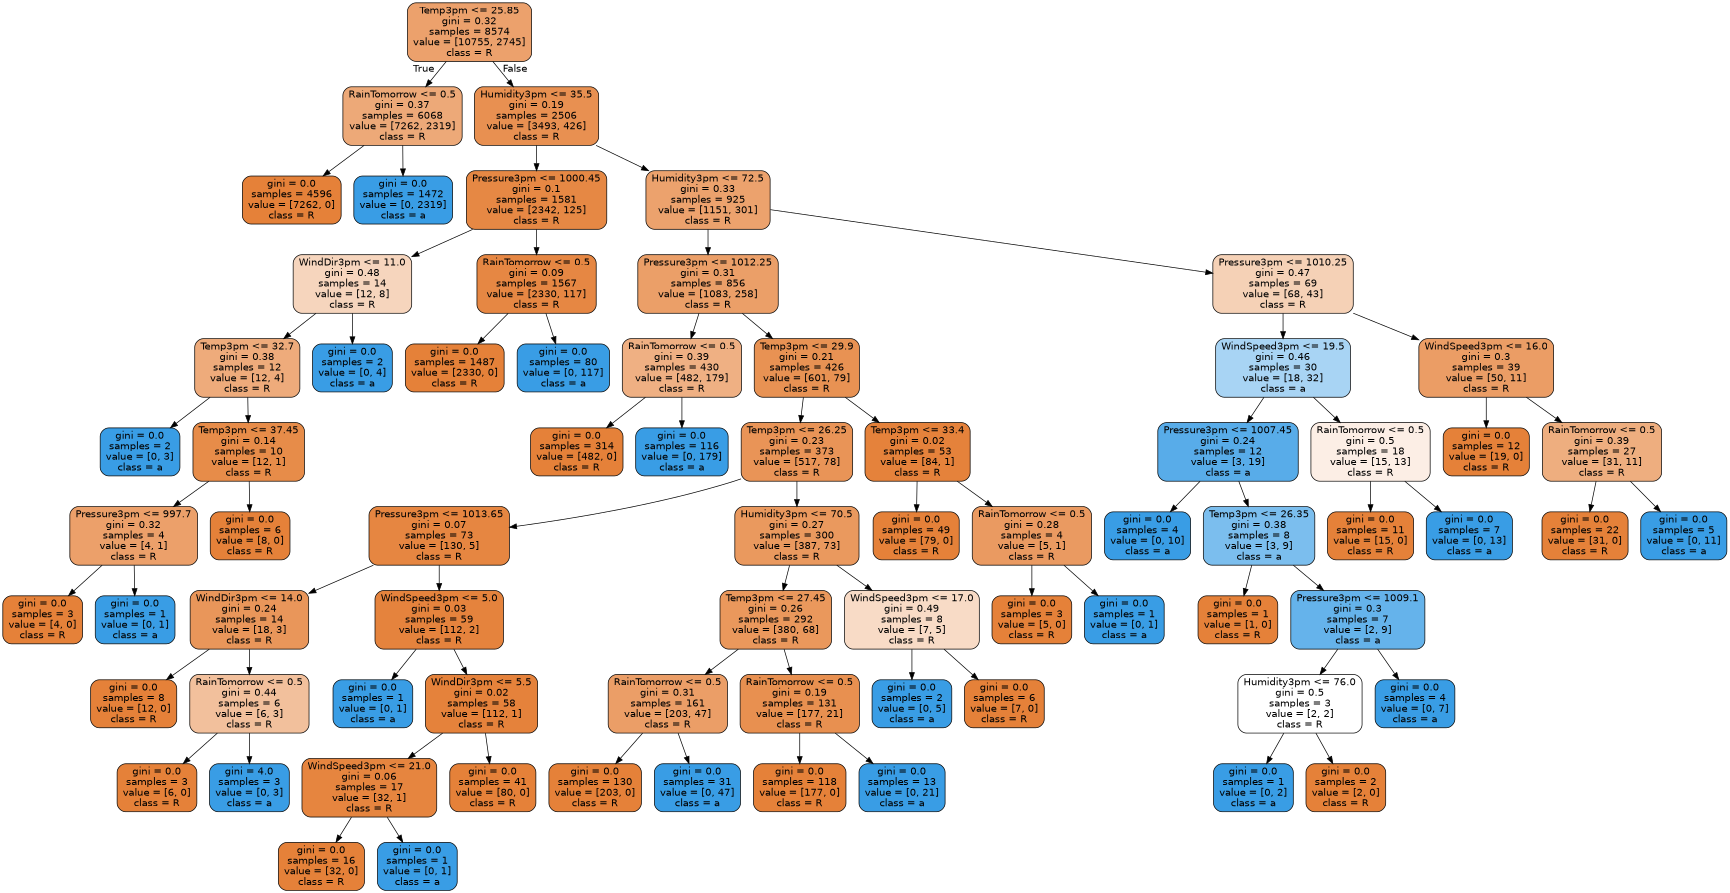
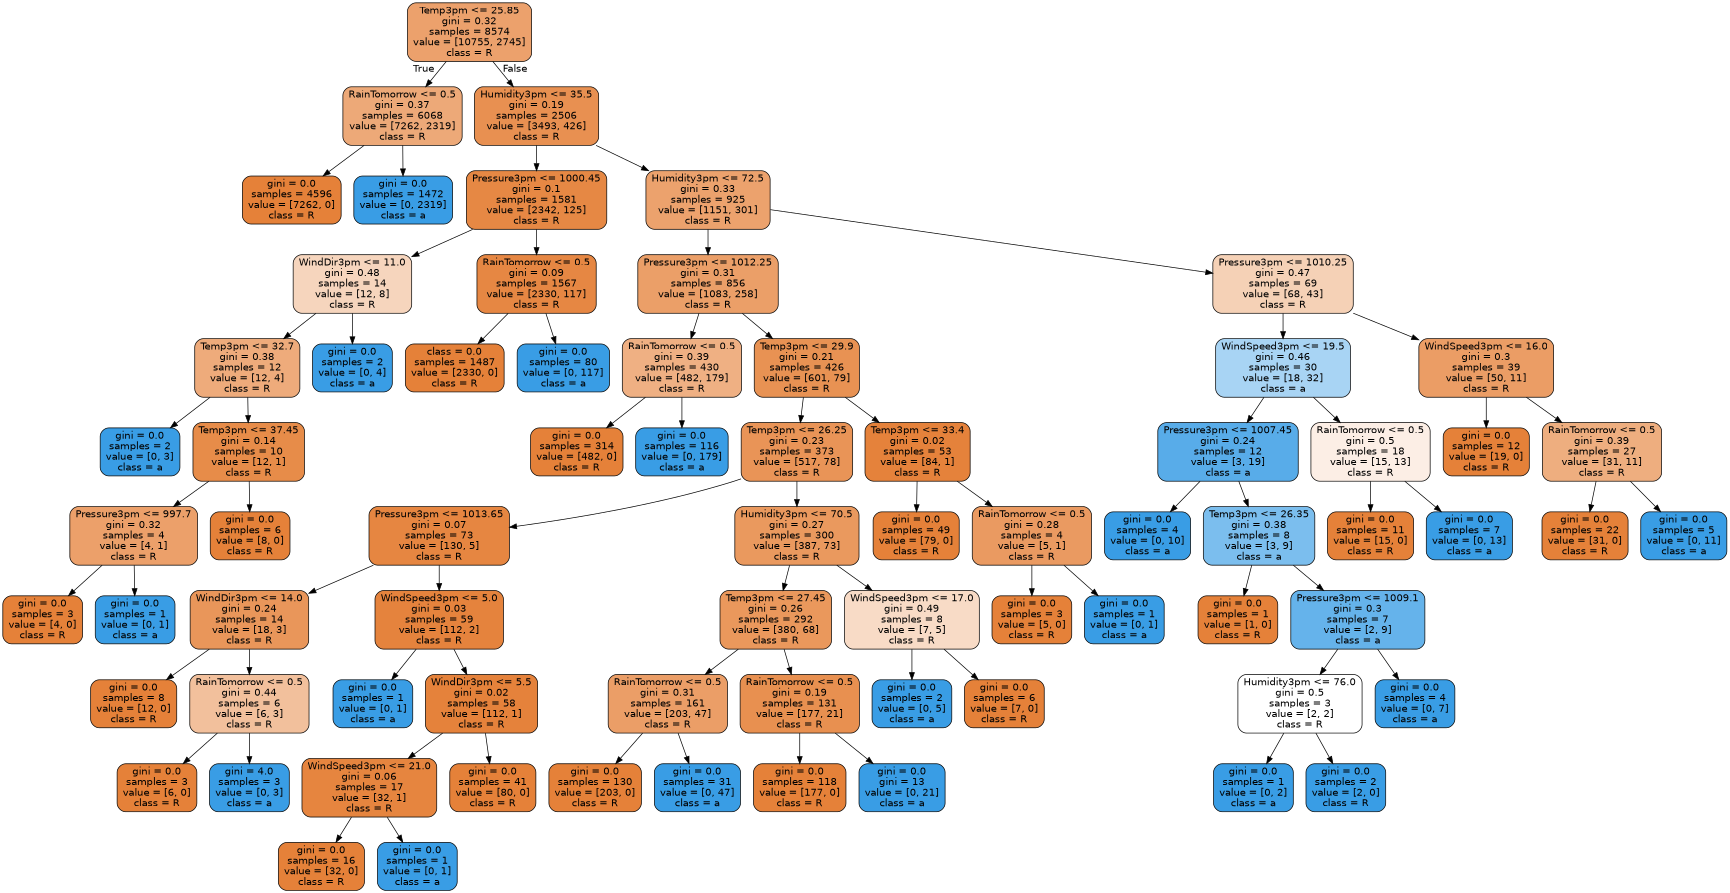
(455, 368) -> (455, 368)
(902, 788) -> (902, 788)
(1346, 788) -> (1346, 788)
